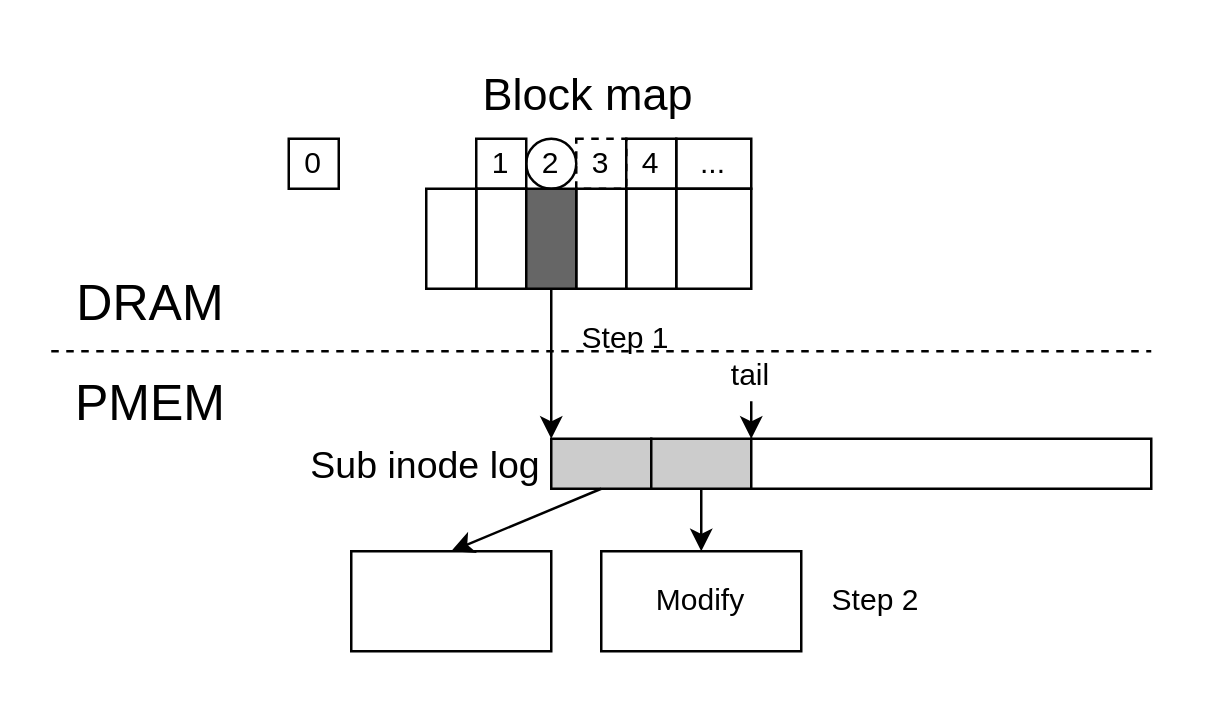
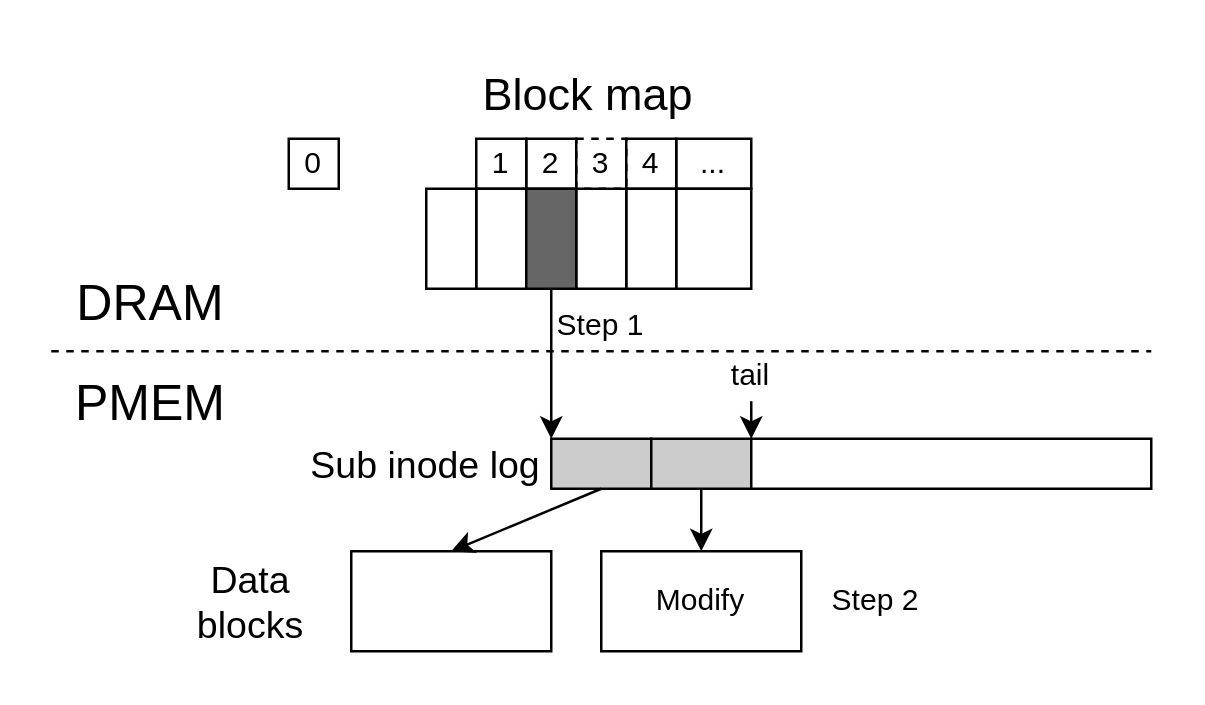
(551, 164) -> (551, 164)
(626, 339) -> (601, 326)
none -> (251, 601)
